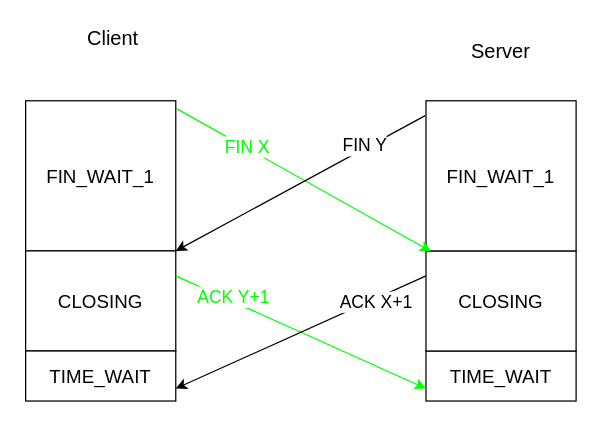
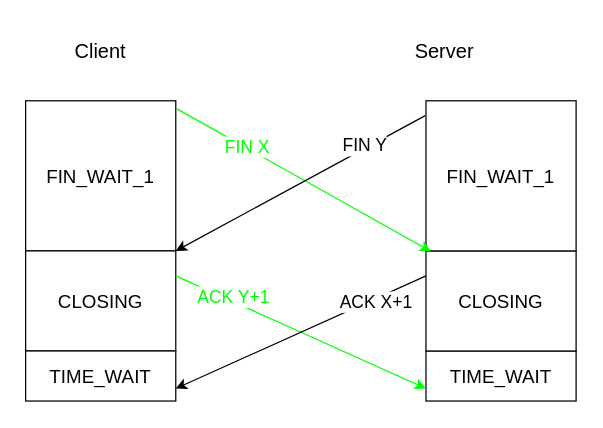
(113, 38) -> (101, 51)
(501, 51) -> (444, 51)
